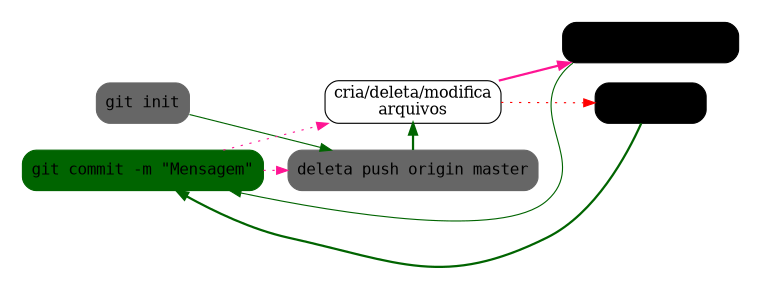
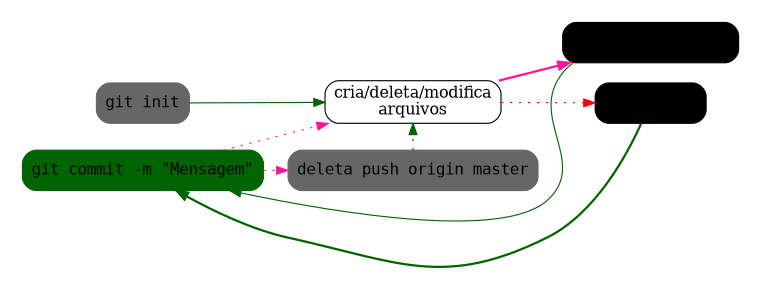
(232, 125) -> (252, 103)
(413, 142) -> (413, 142)
